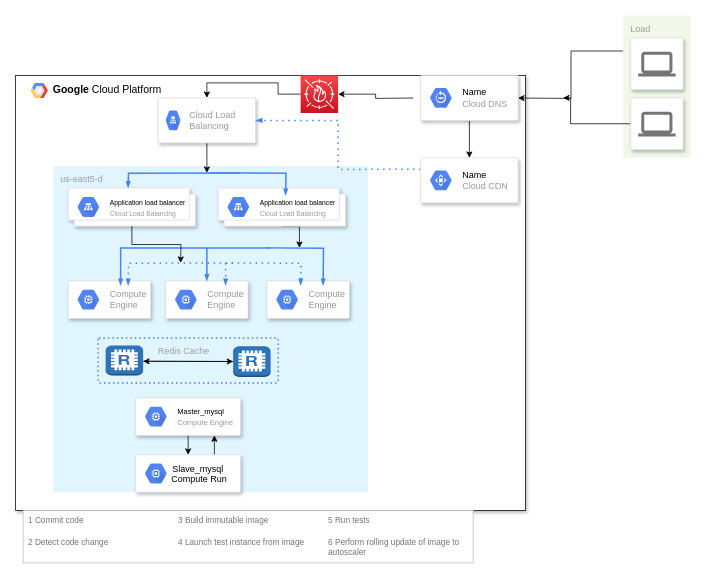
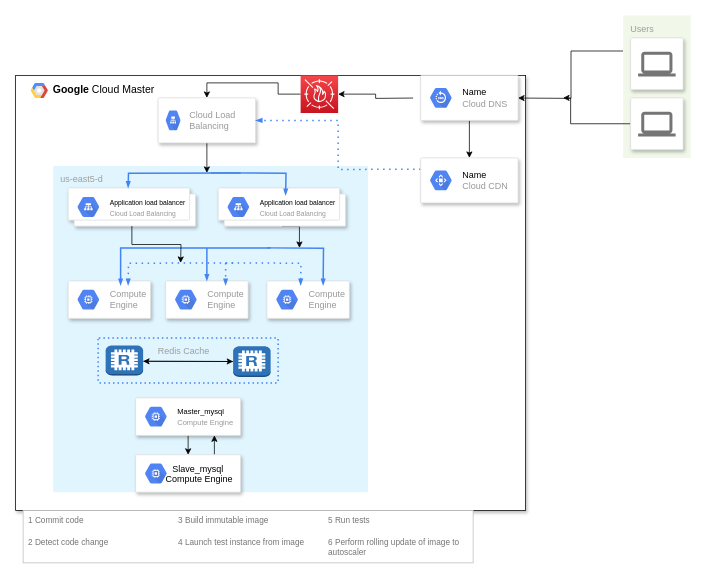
(640, 29) -> (643, 29)
(108, 90) -> (103, 90)
(188, 469) -> (188, 469)
